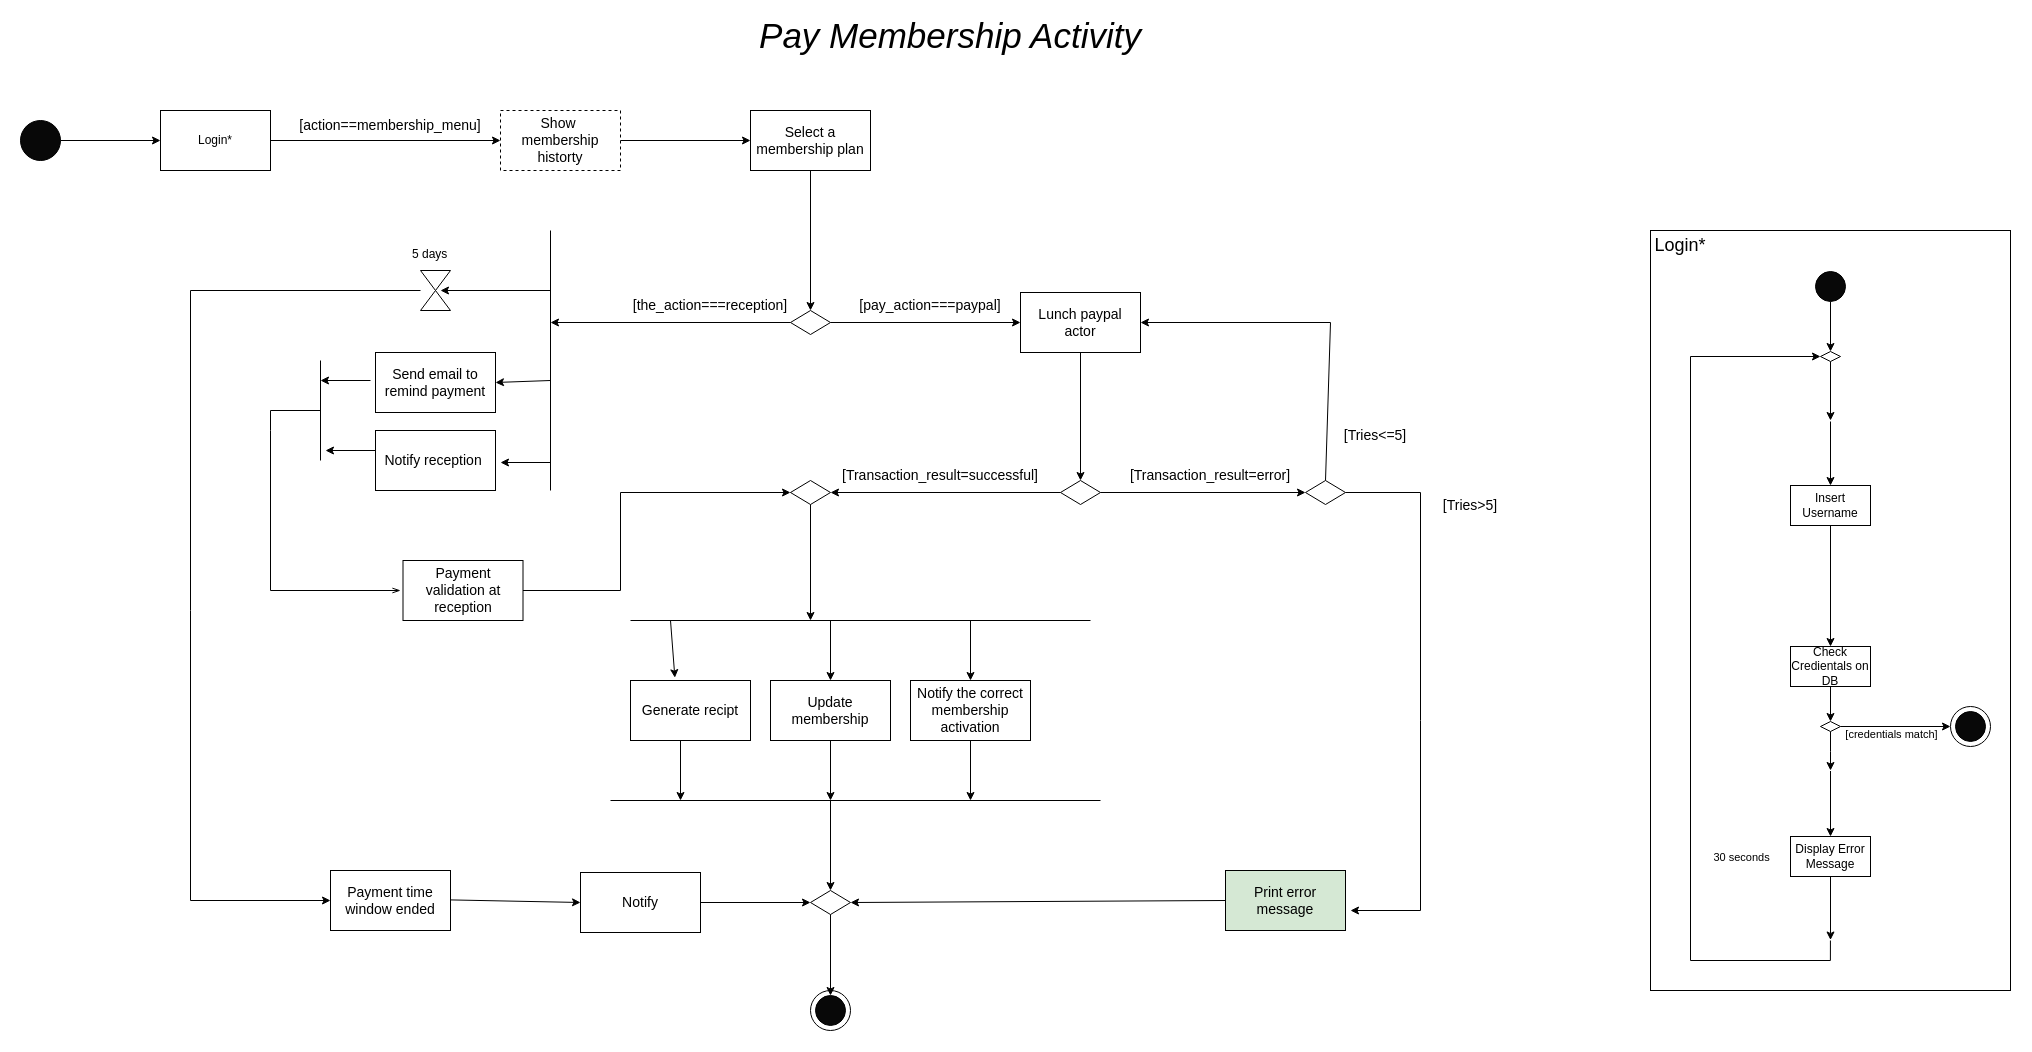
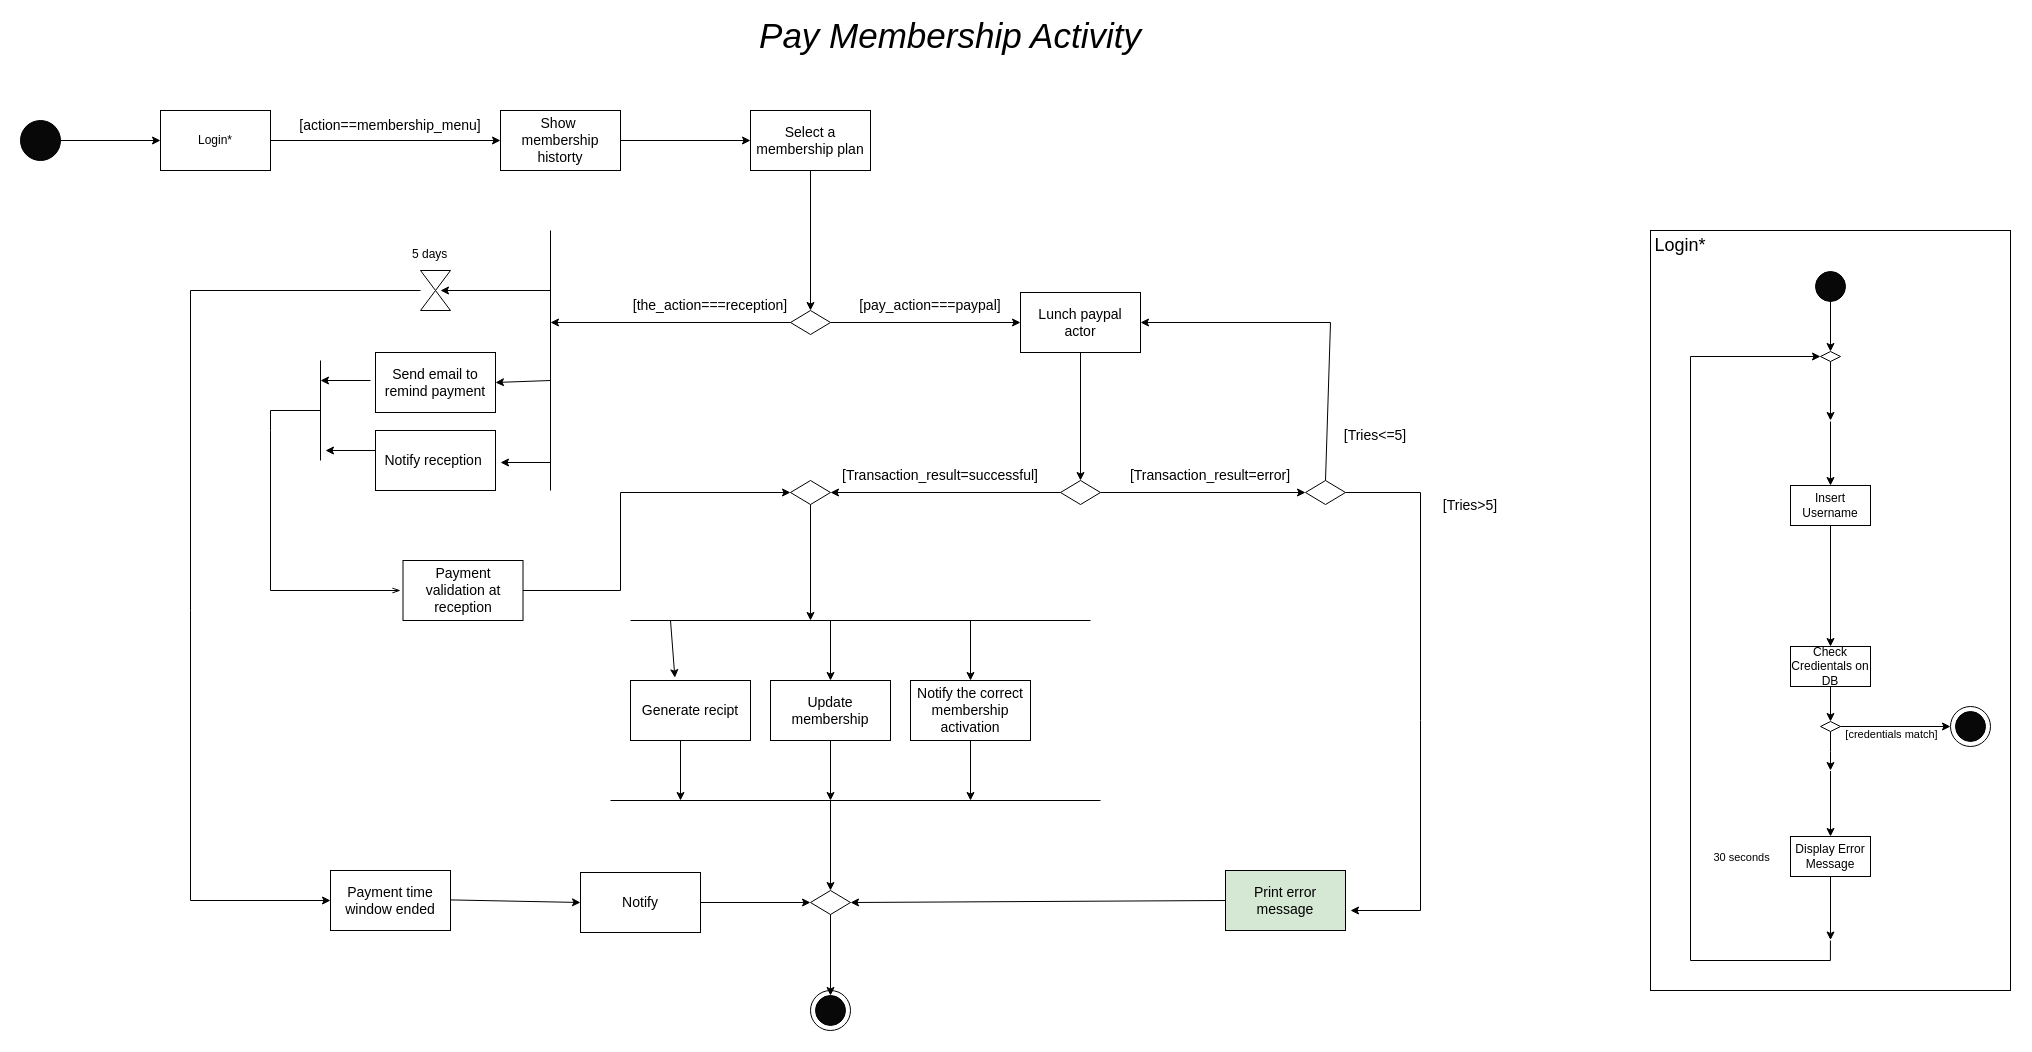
(561, 141) -> (561, 141)
